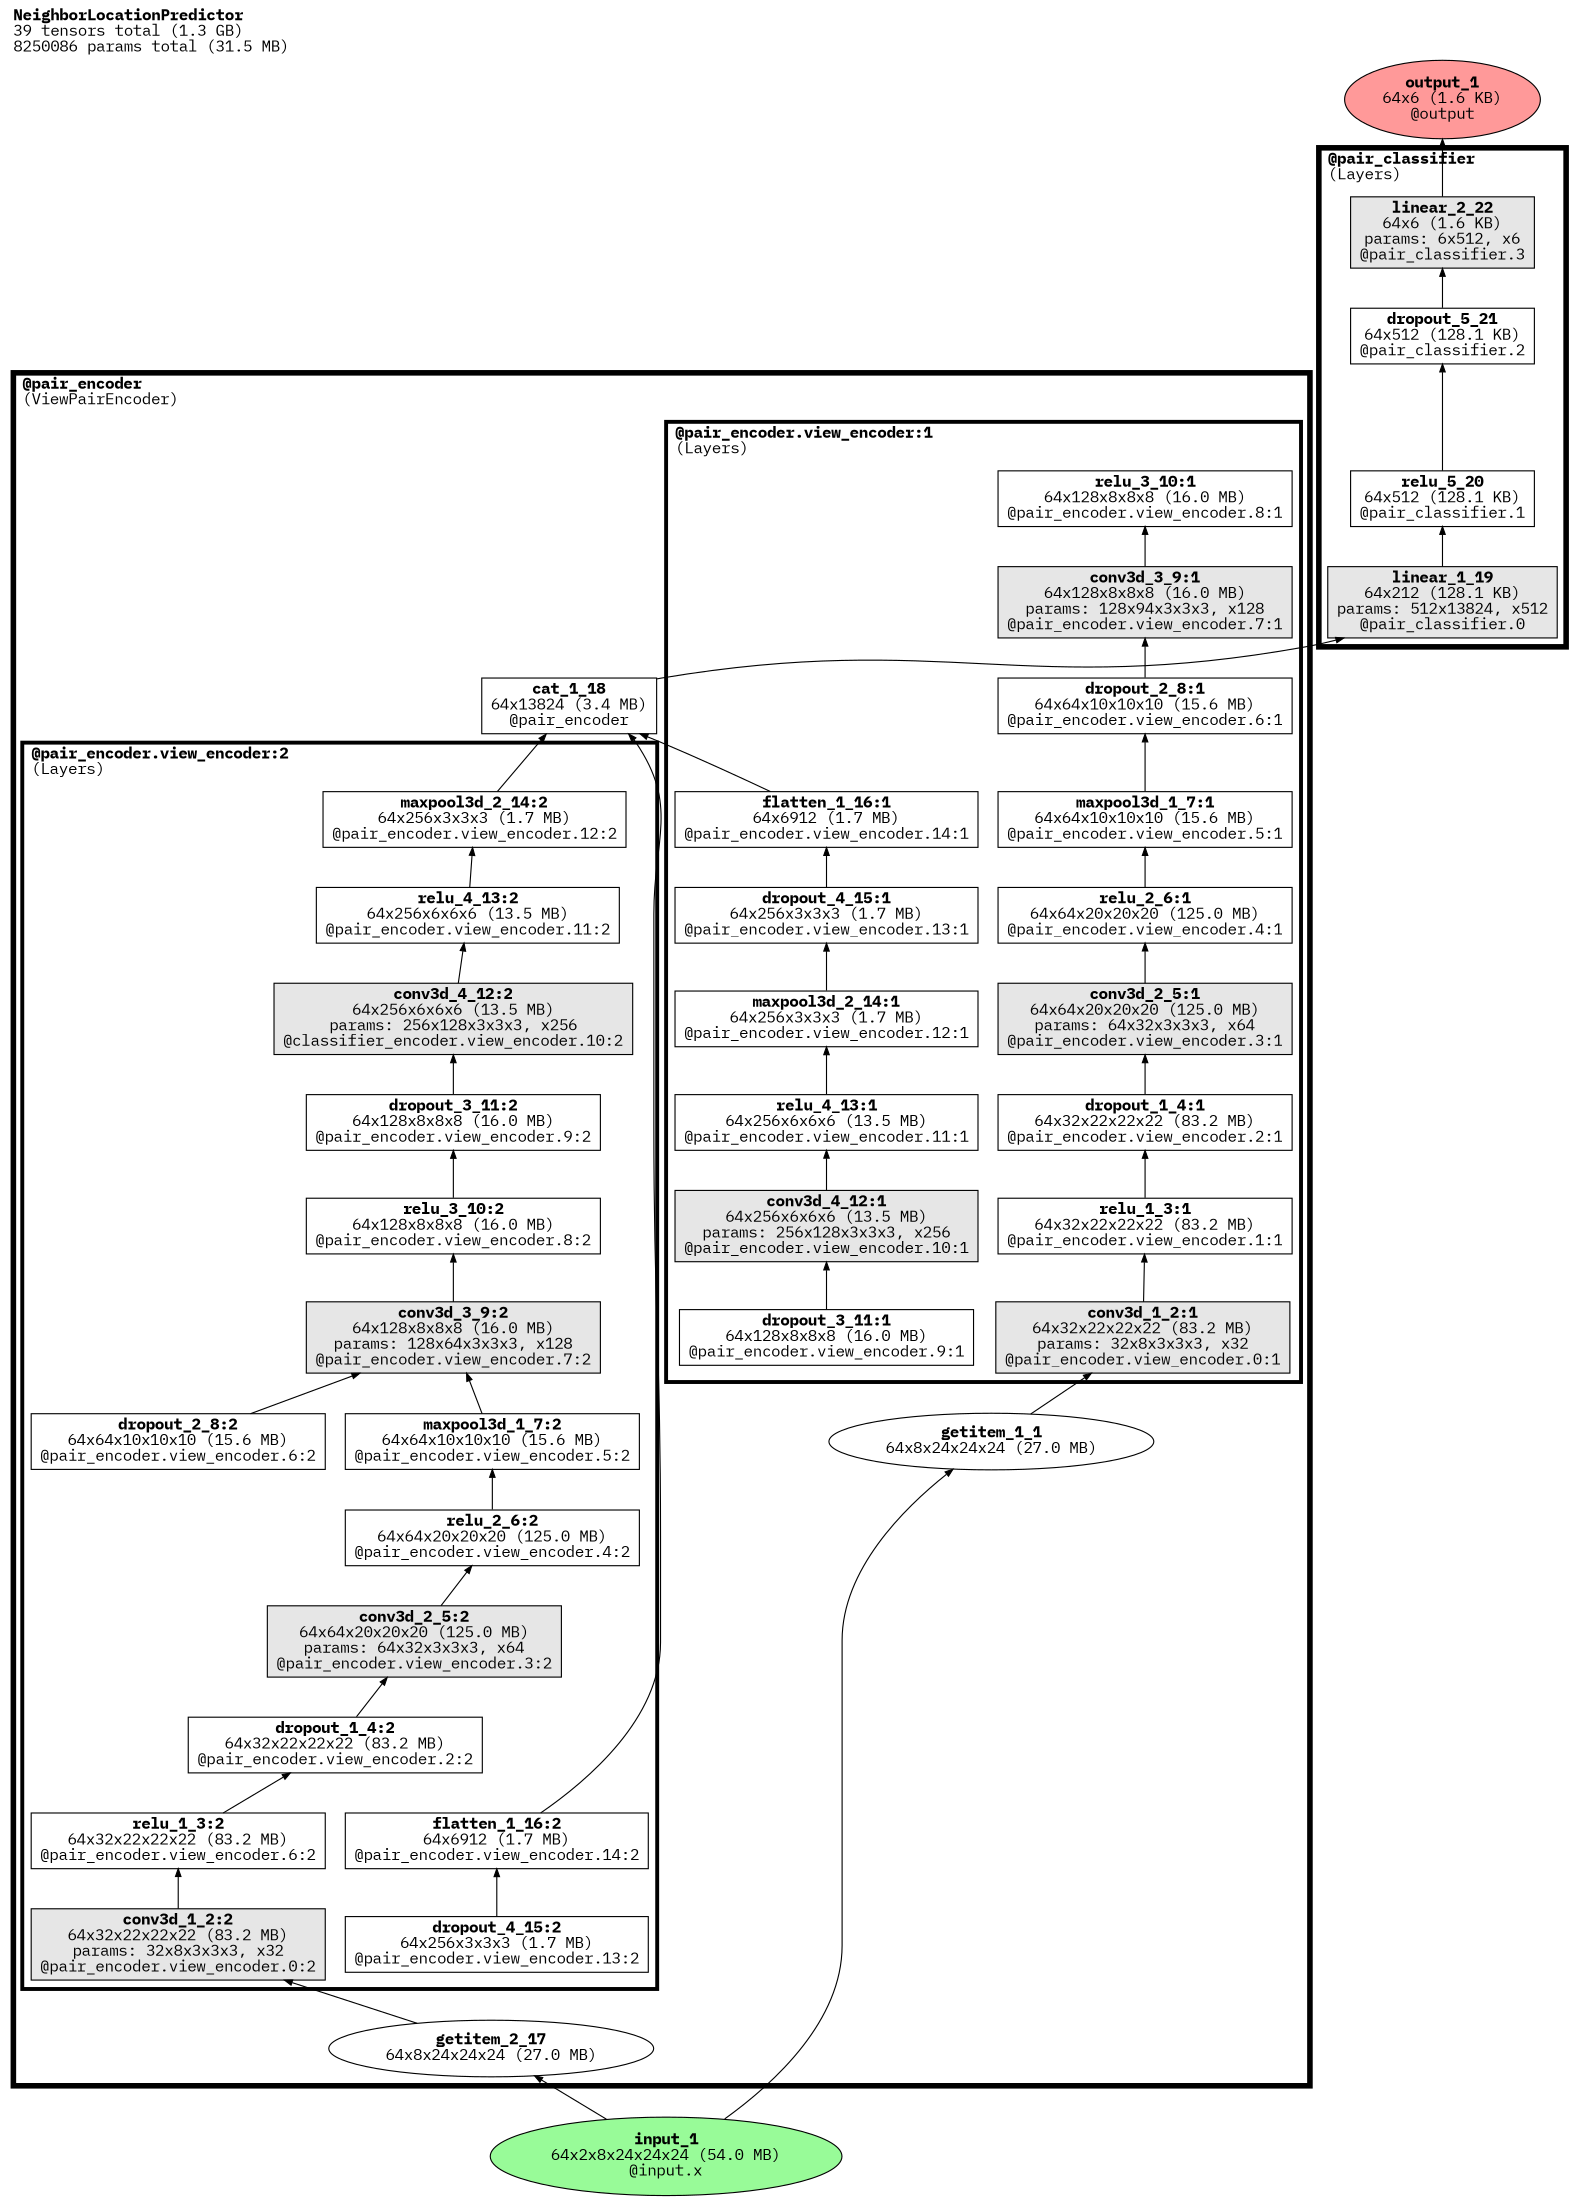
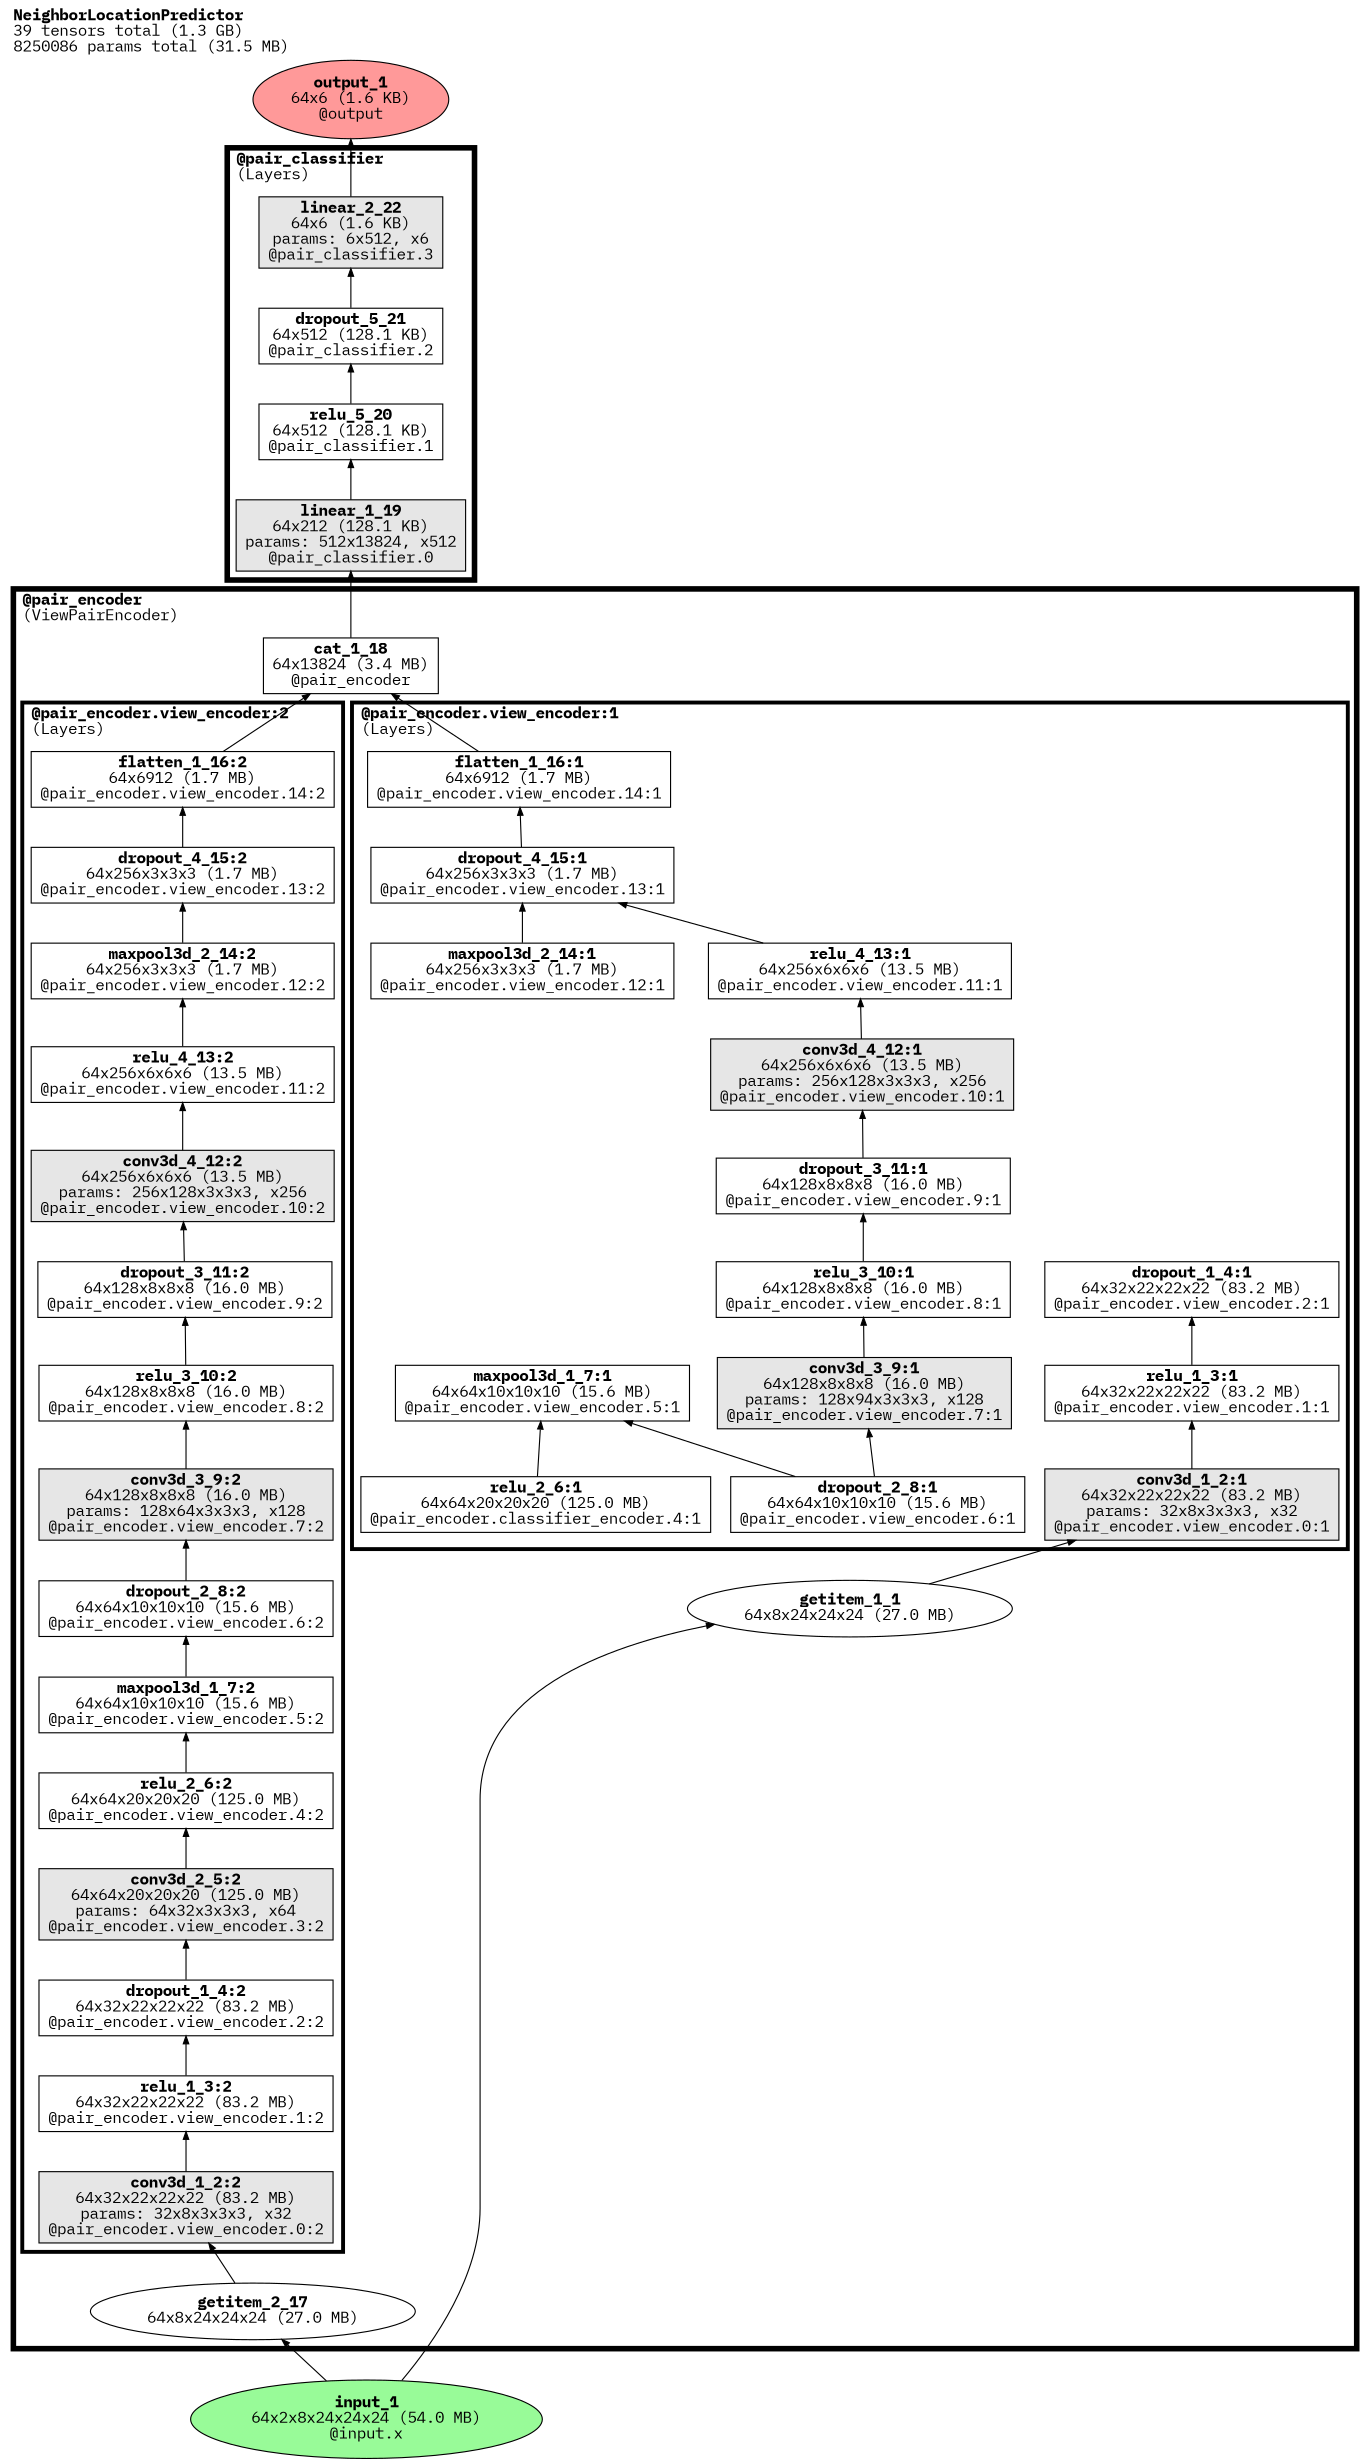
(519, 766) -> (183, 927)
(1145, 767) -> (714, 1450)
(1145, 930) -> (536, 1519)
(1145, 1019) -> none
(453, 1041) -> (183, 1208)
(827, 1074) -> (695, 924)
none -> (863, 1241)
(476, 1397) -> (186, 1660)
(178, 1855) -> (186, 2118)
